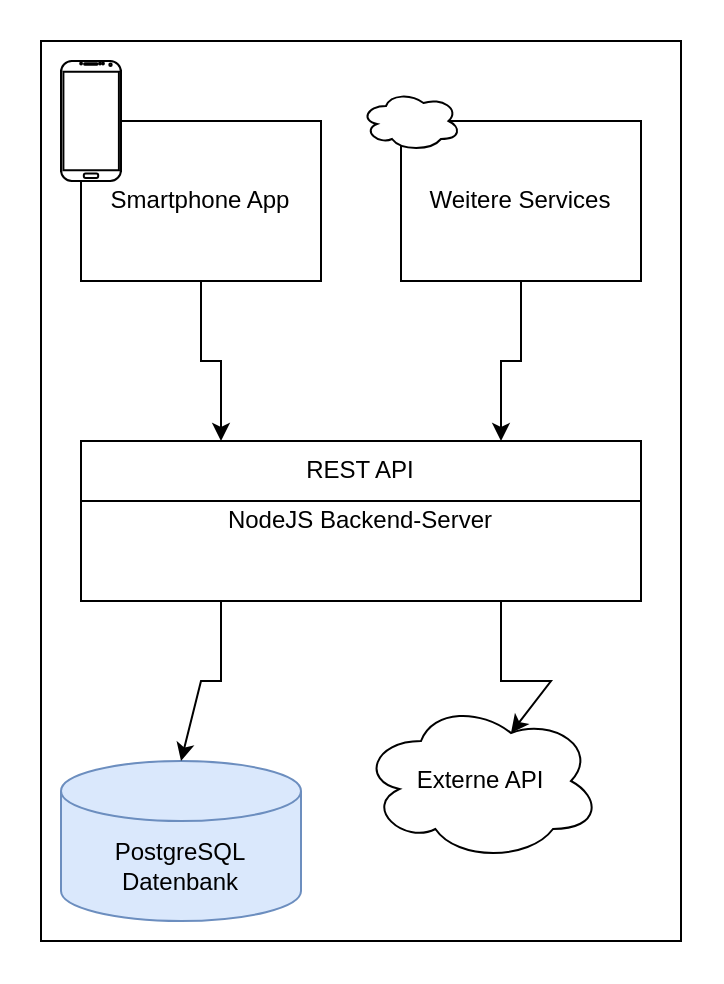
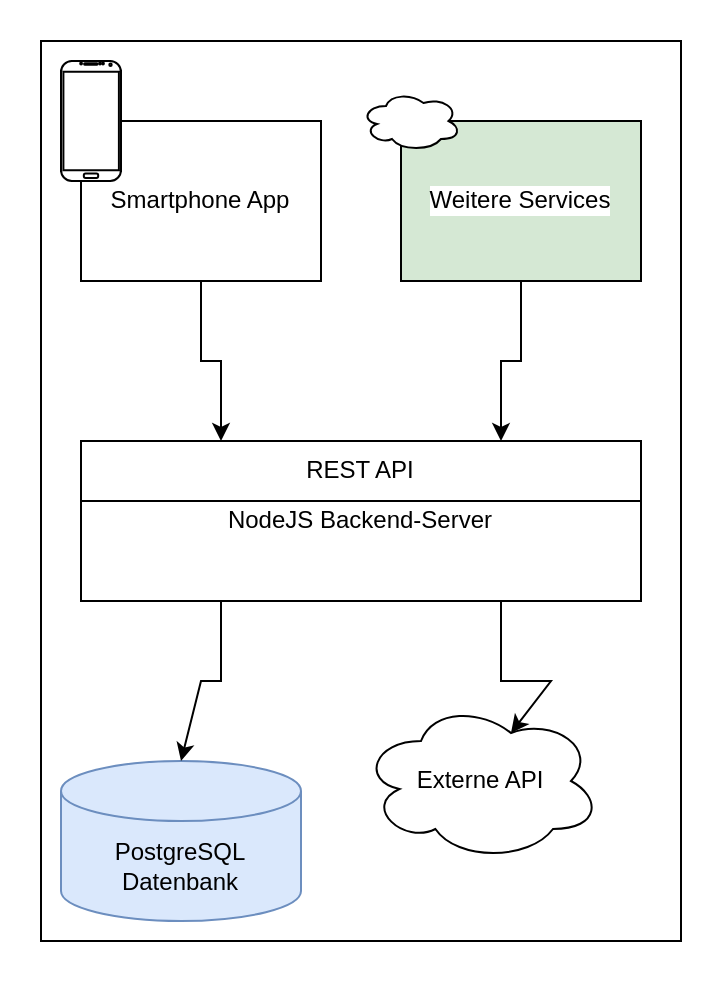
(521, 201) -> (521, 201)
